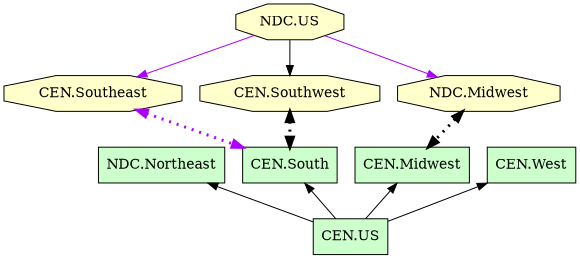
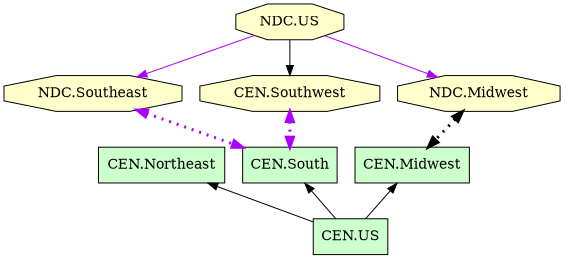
(93, 93) -> (93, 93)
(290, 129) -> (290, 129)
(162, 165) -> (162, 165)
(532, 165) -> none
